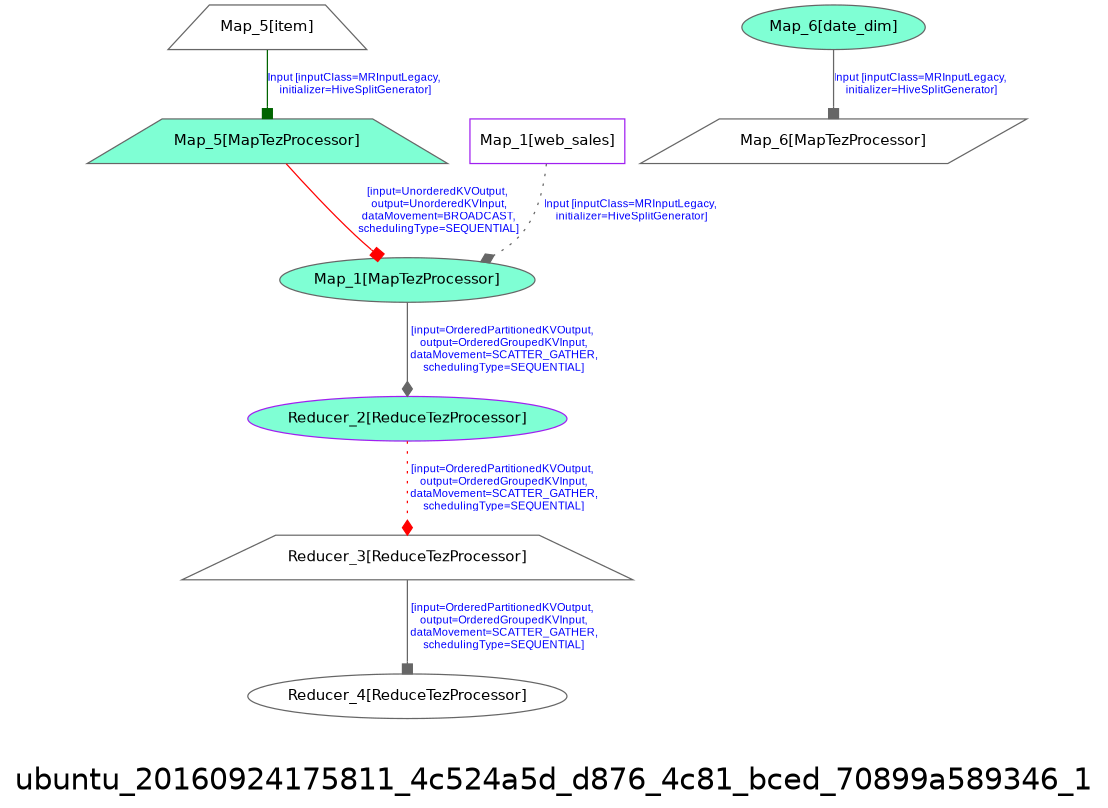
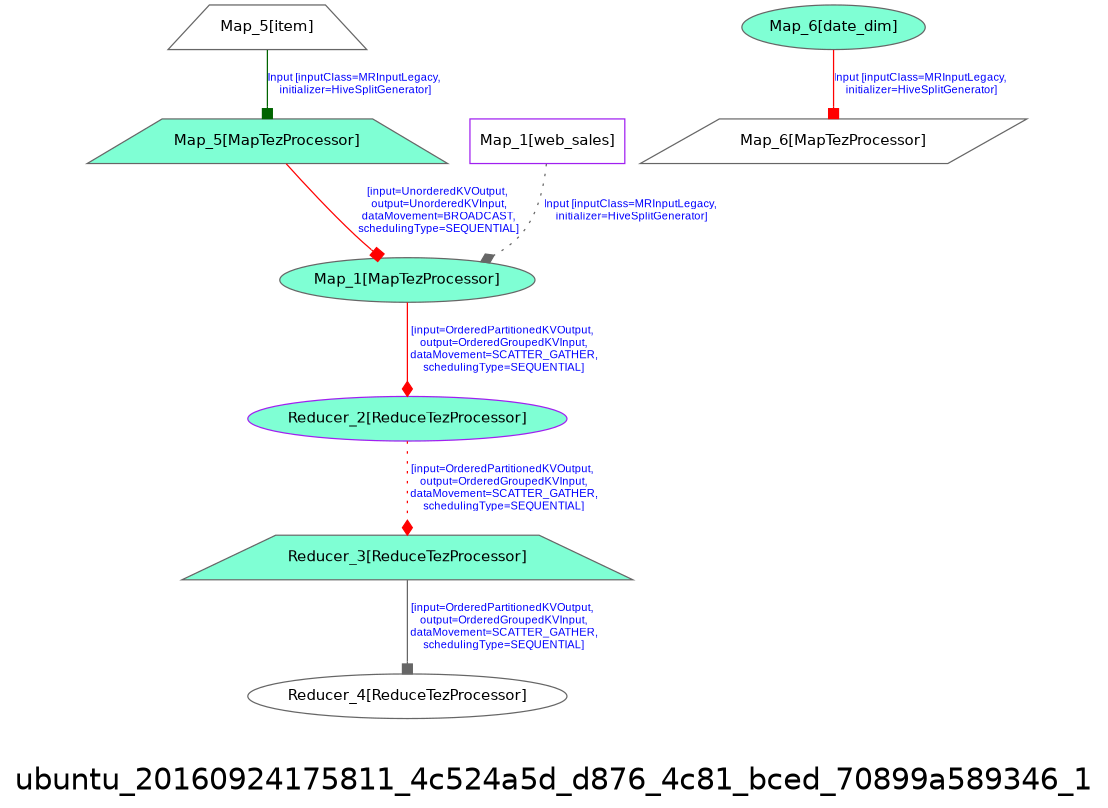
(834, 78) -> (834, 78)
(407, 342) -> (407, 342)
(407, 558) -> (407, 558)
